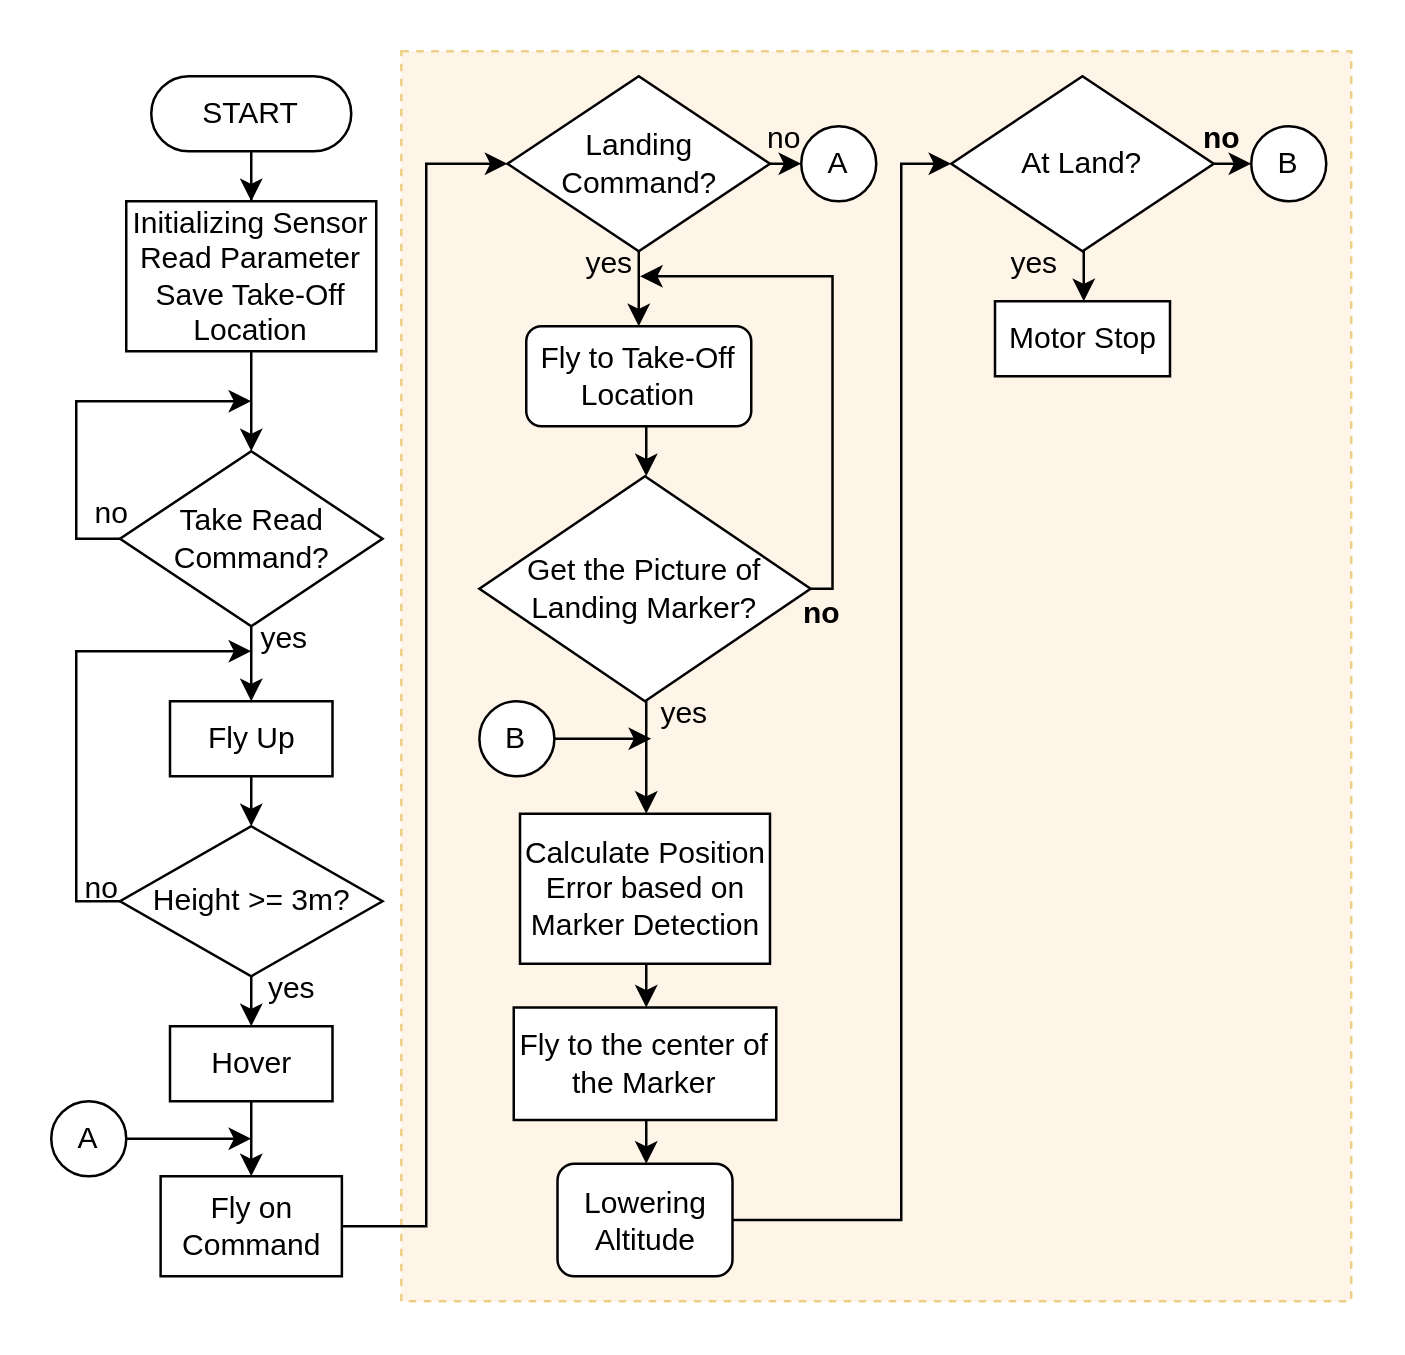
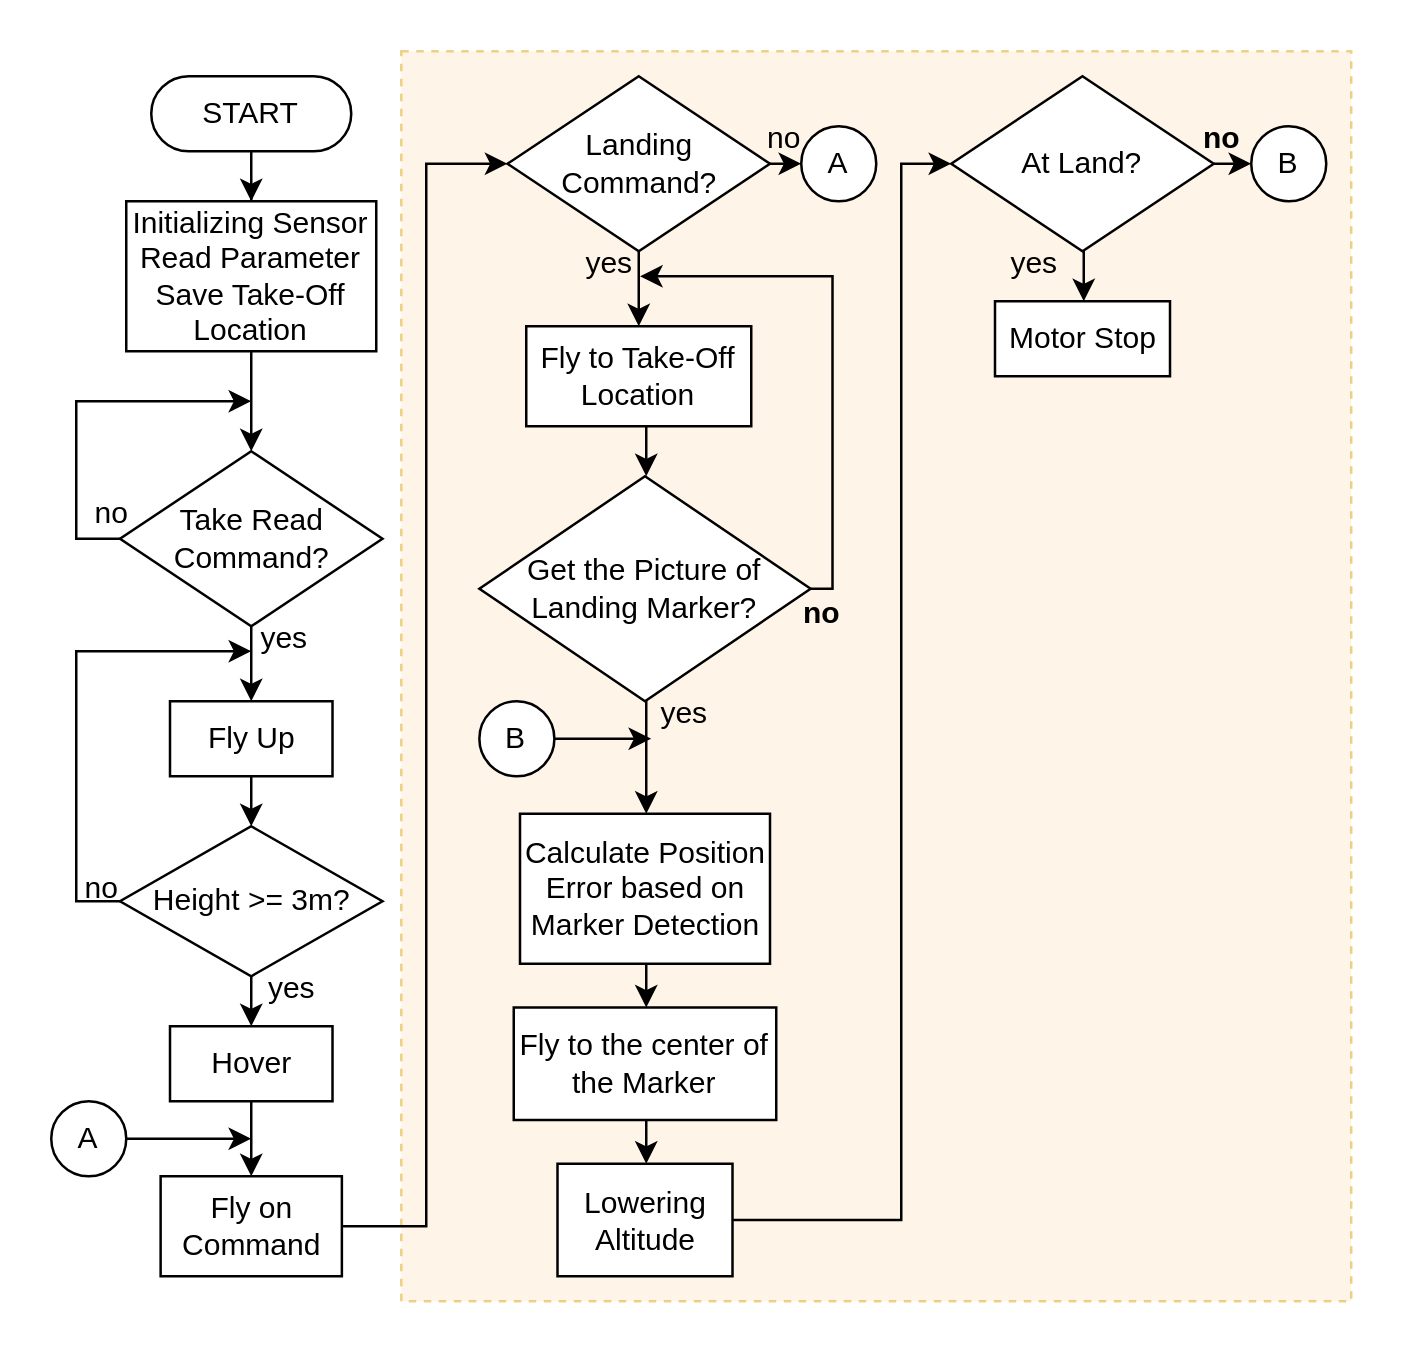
(639, 376) -> (639, 376)
(645, 1220) -> (645, 1220)
